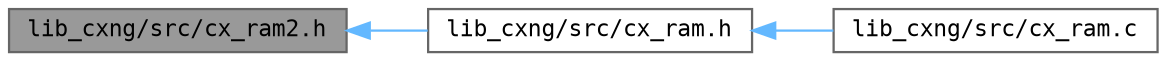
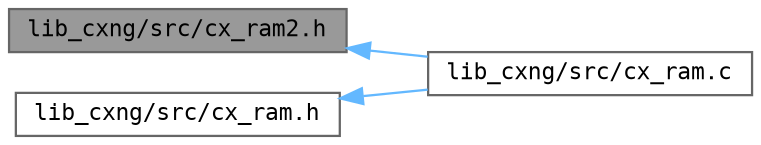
(399, 31) -> (399, 54)
